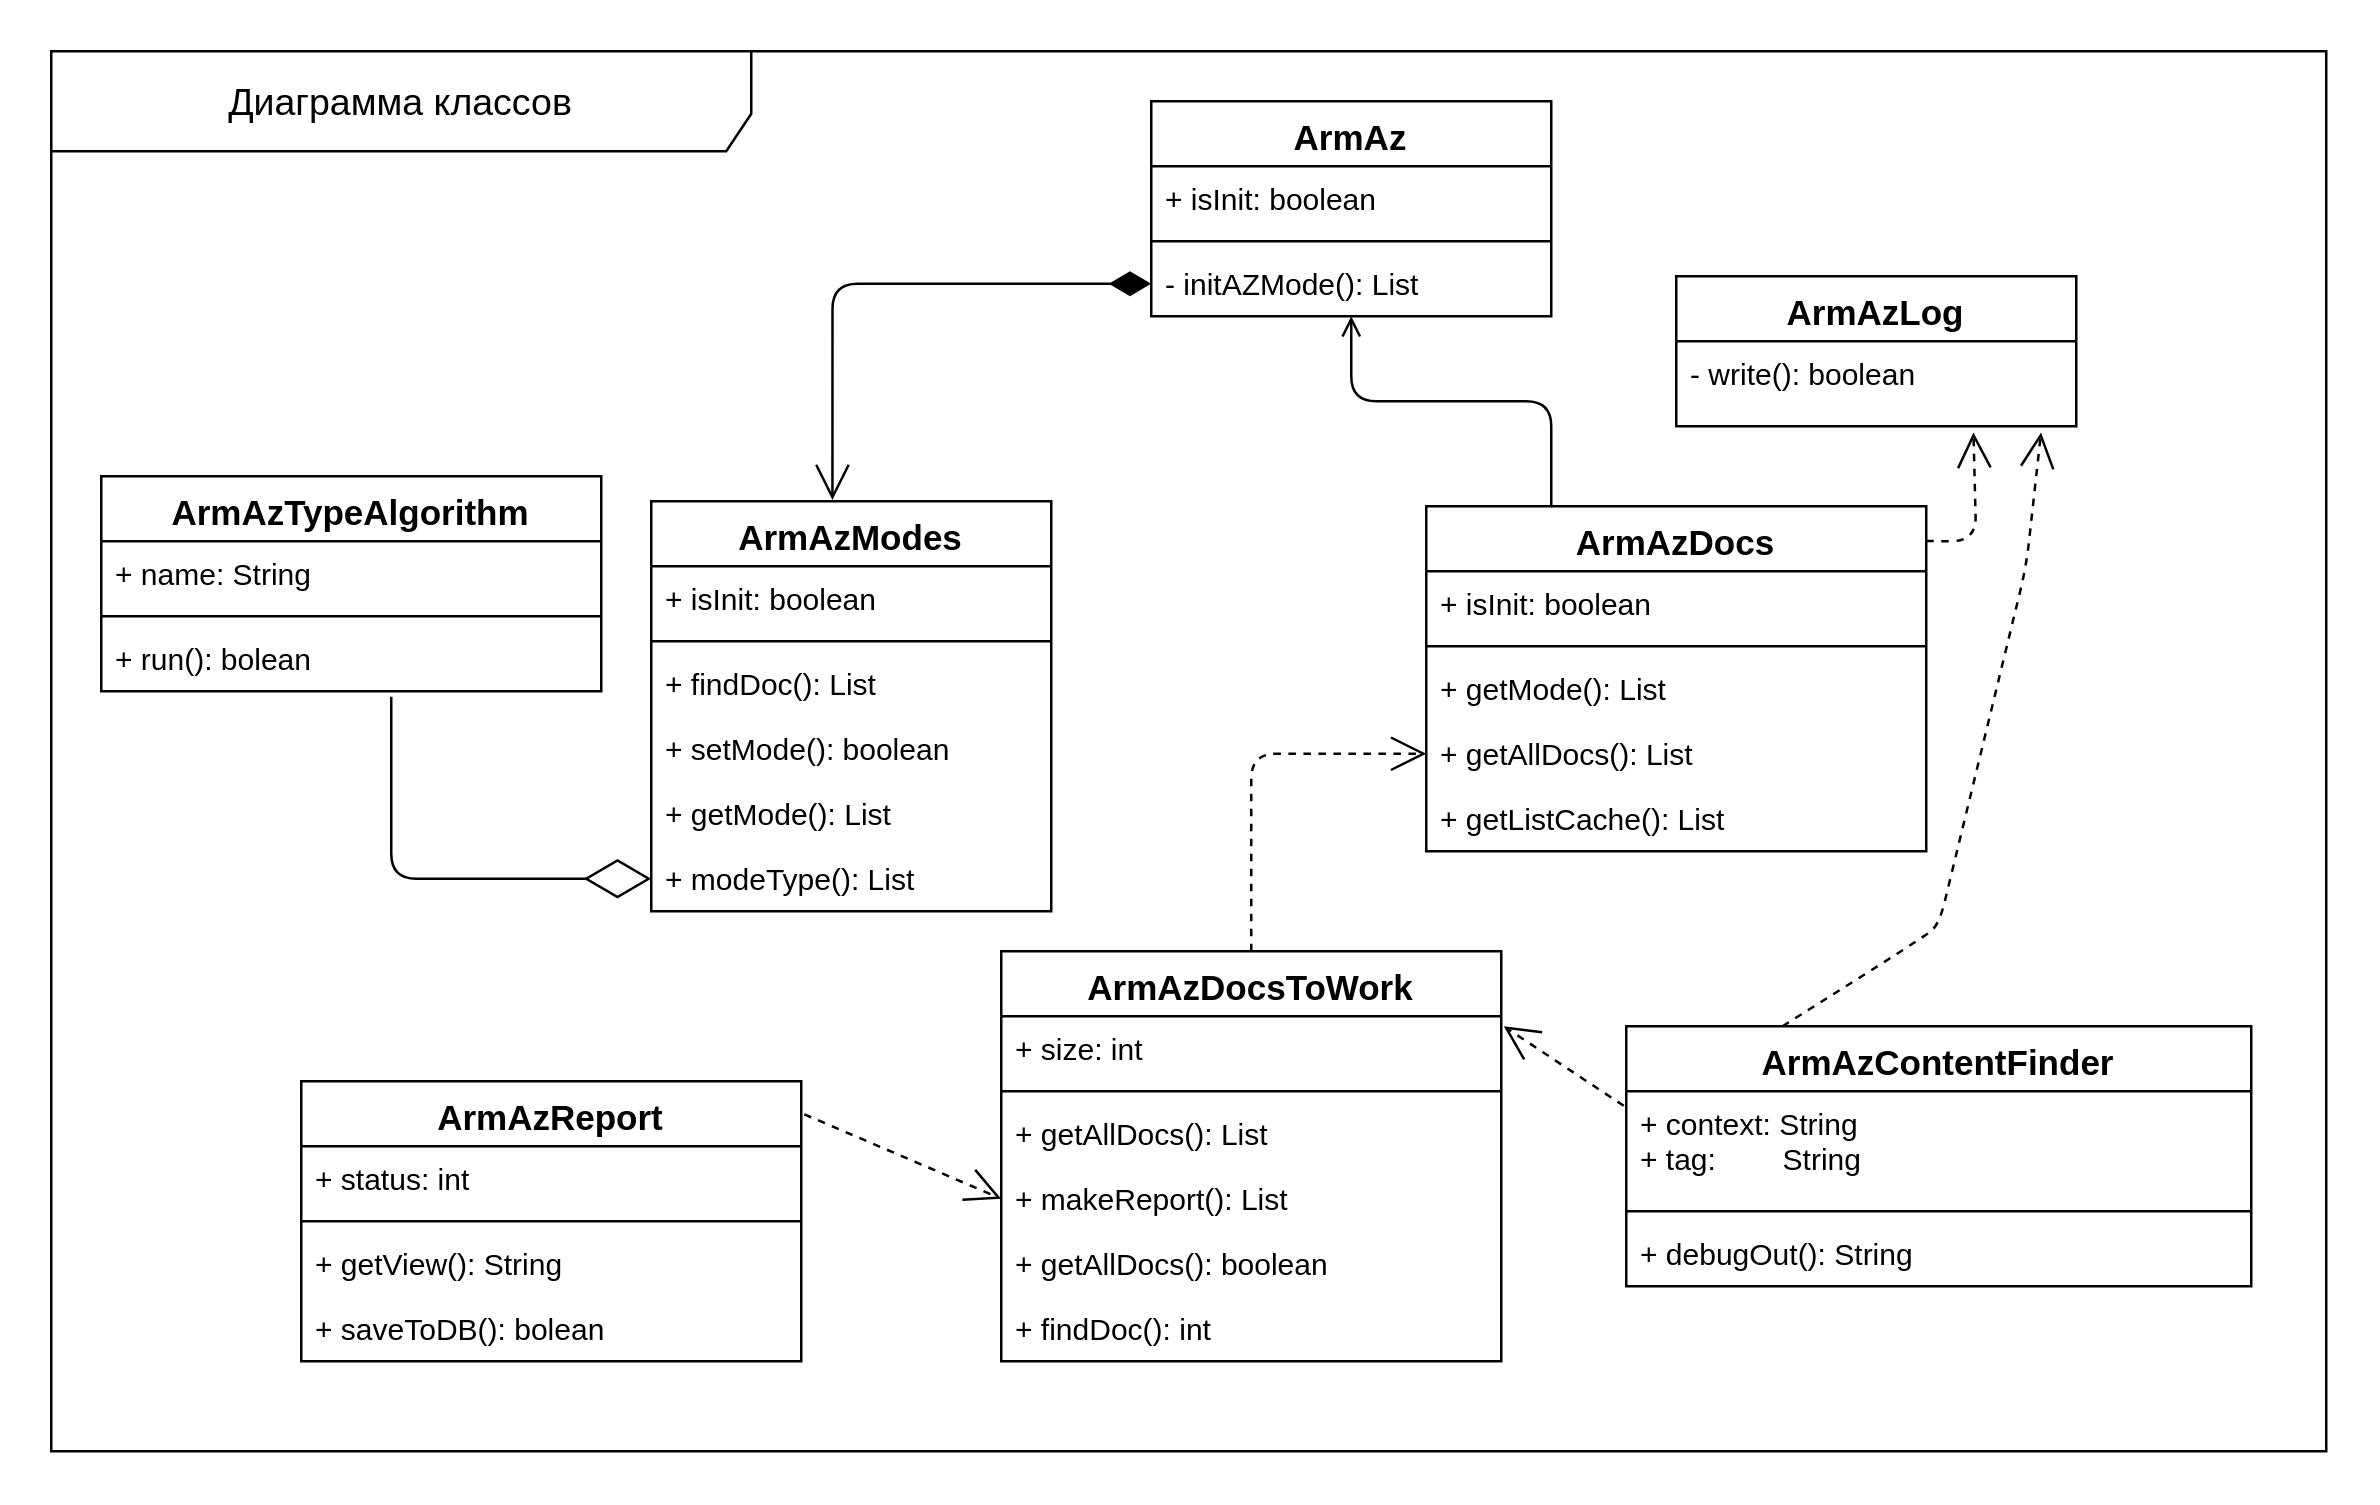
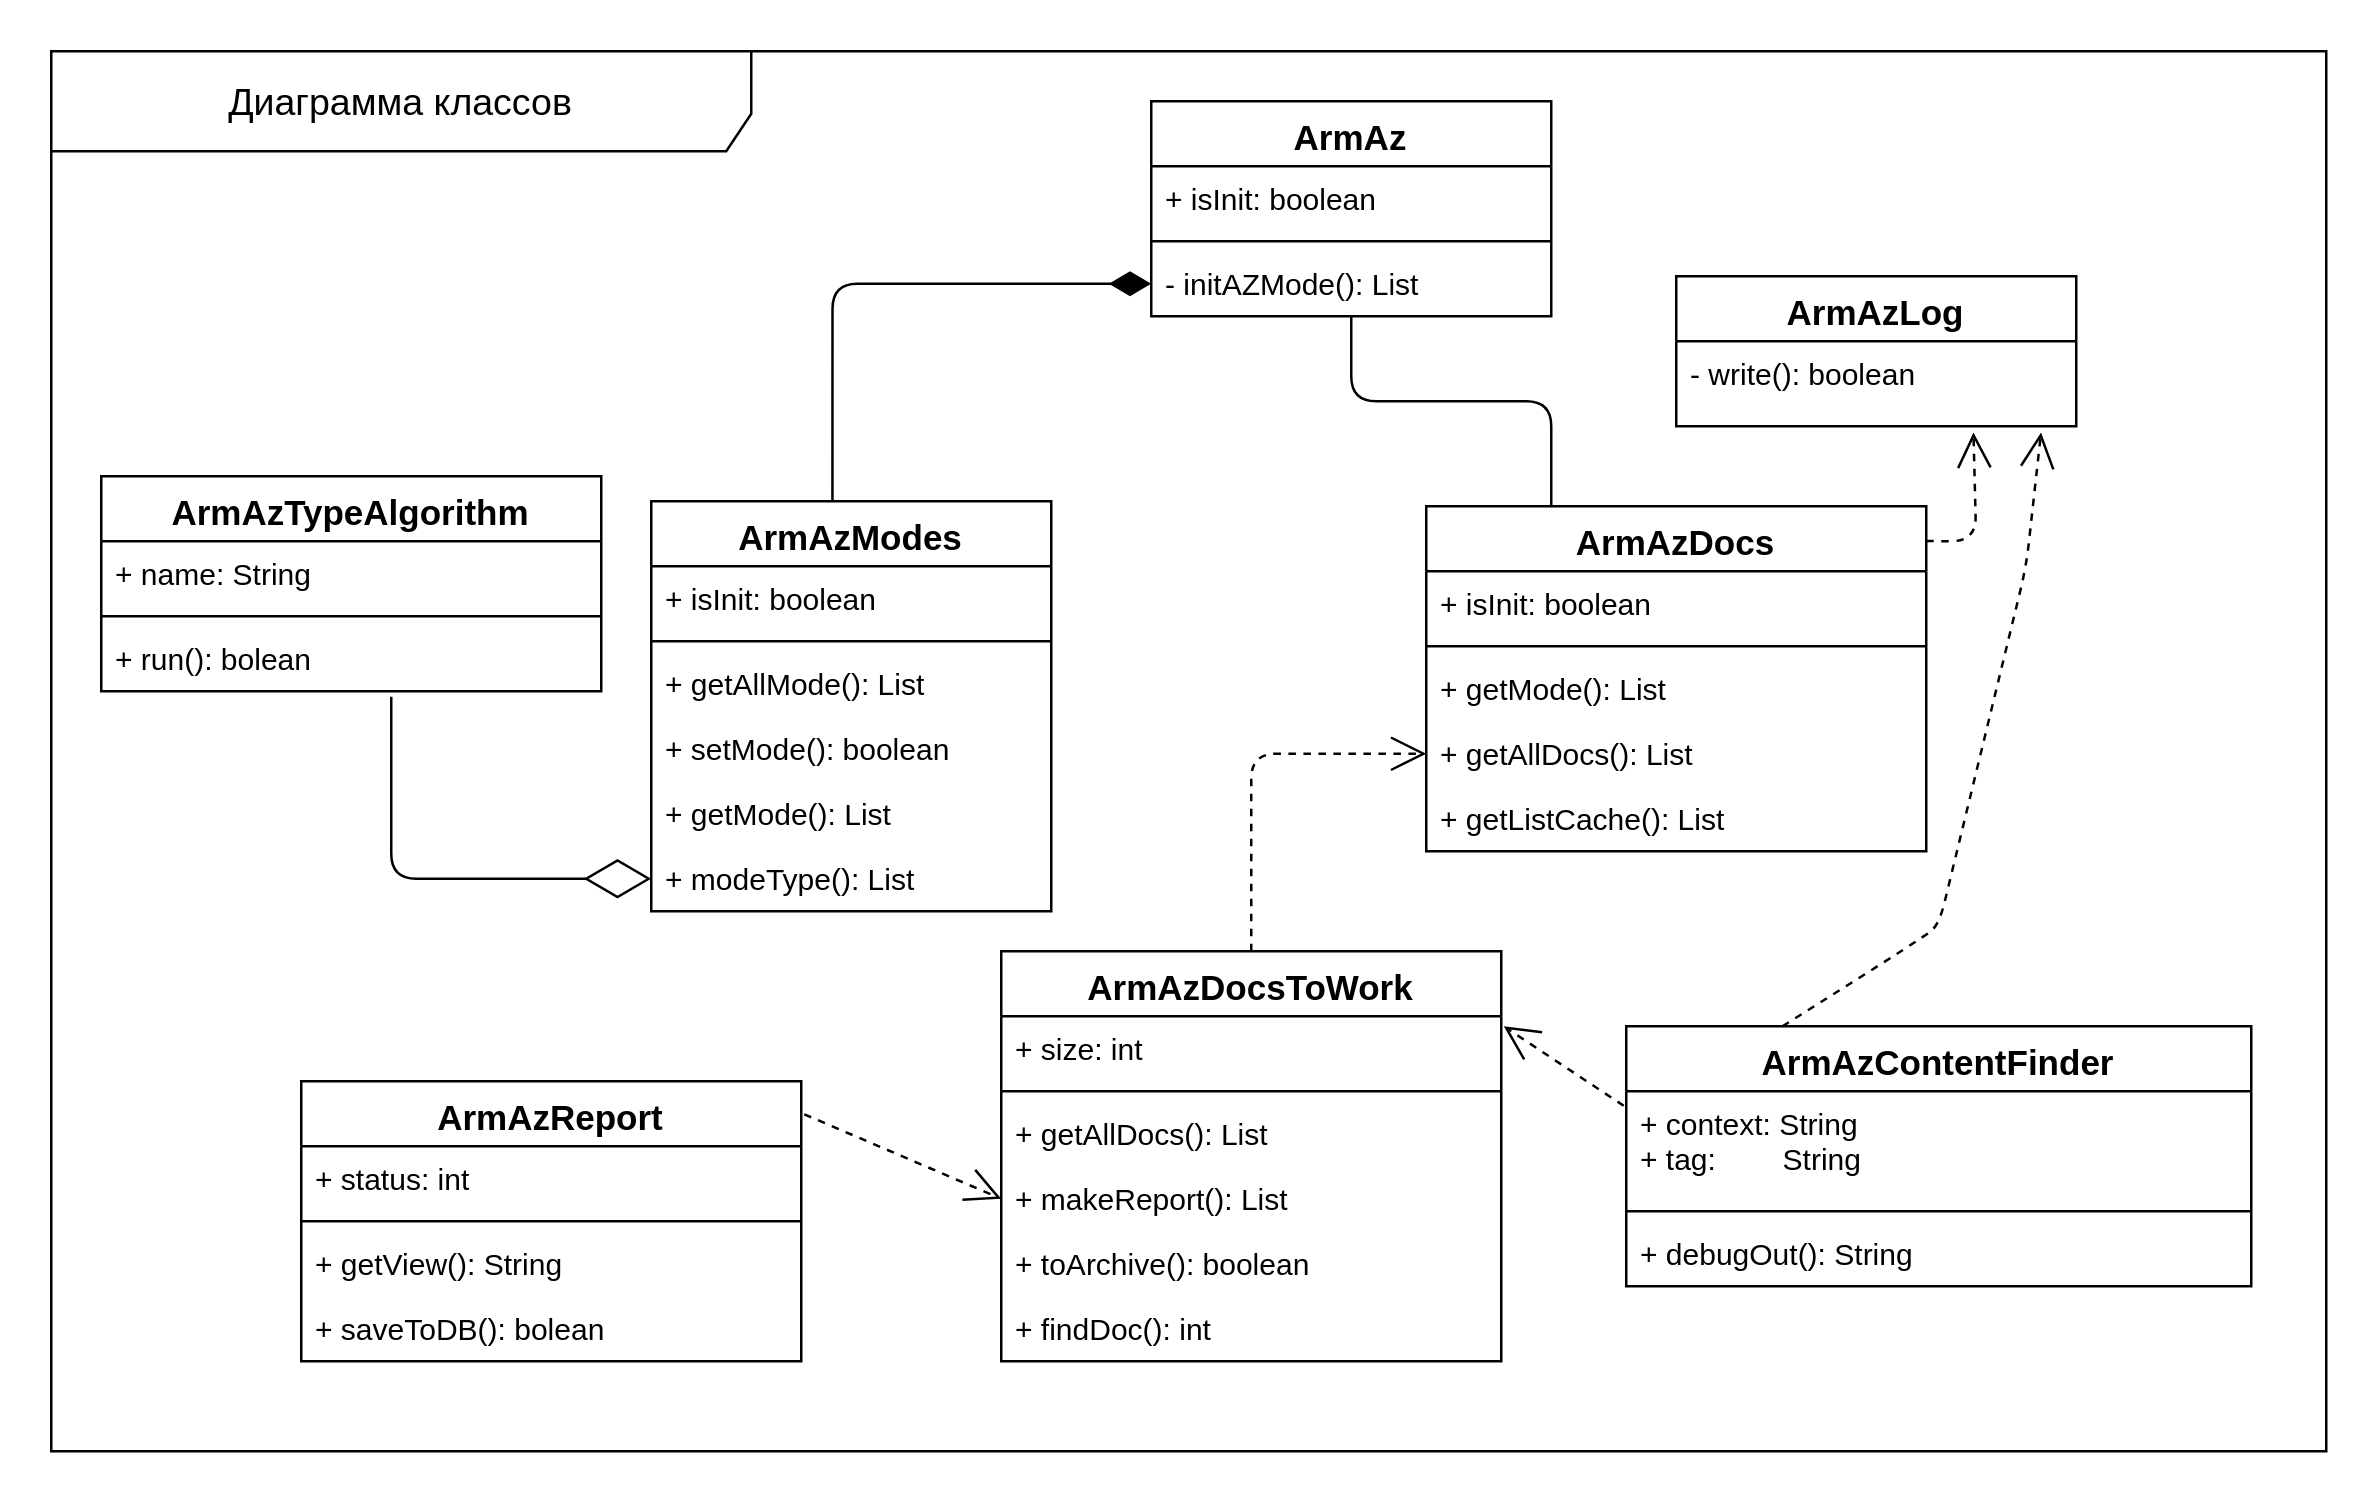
(1351, 325) -> (1351, 324)
(832, 491) -> (832, 494)
(788, 685) -> (810, 685)
(1185, 1265) -> (1180, 1265)
